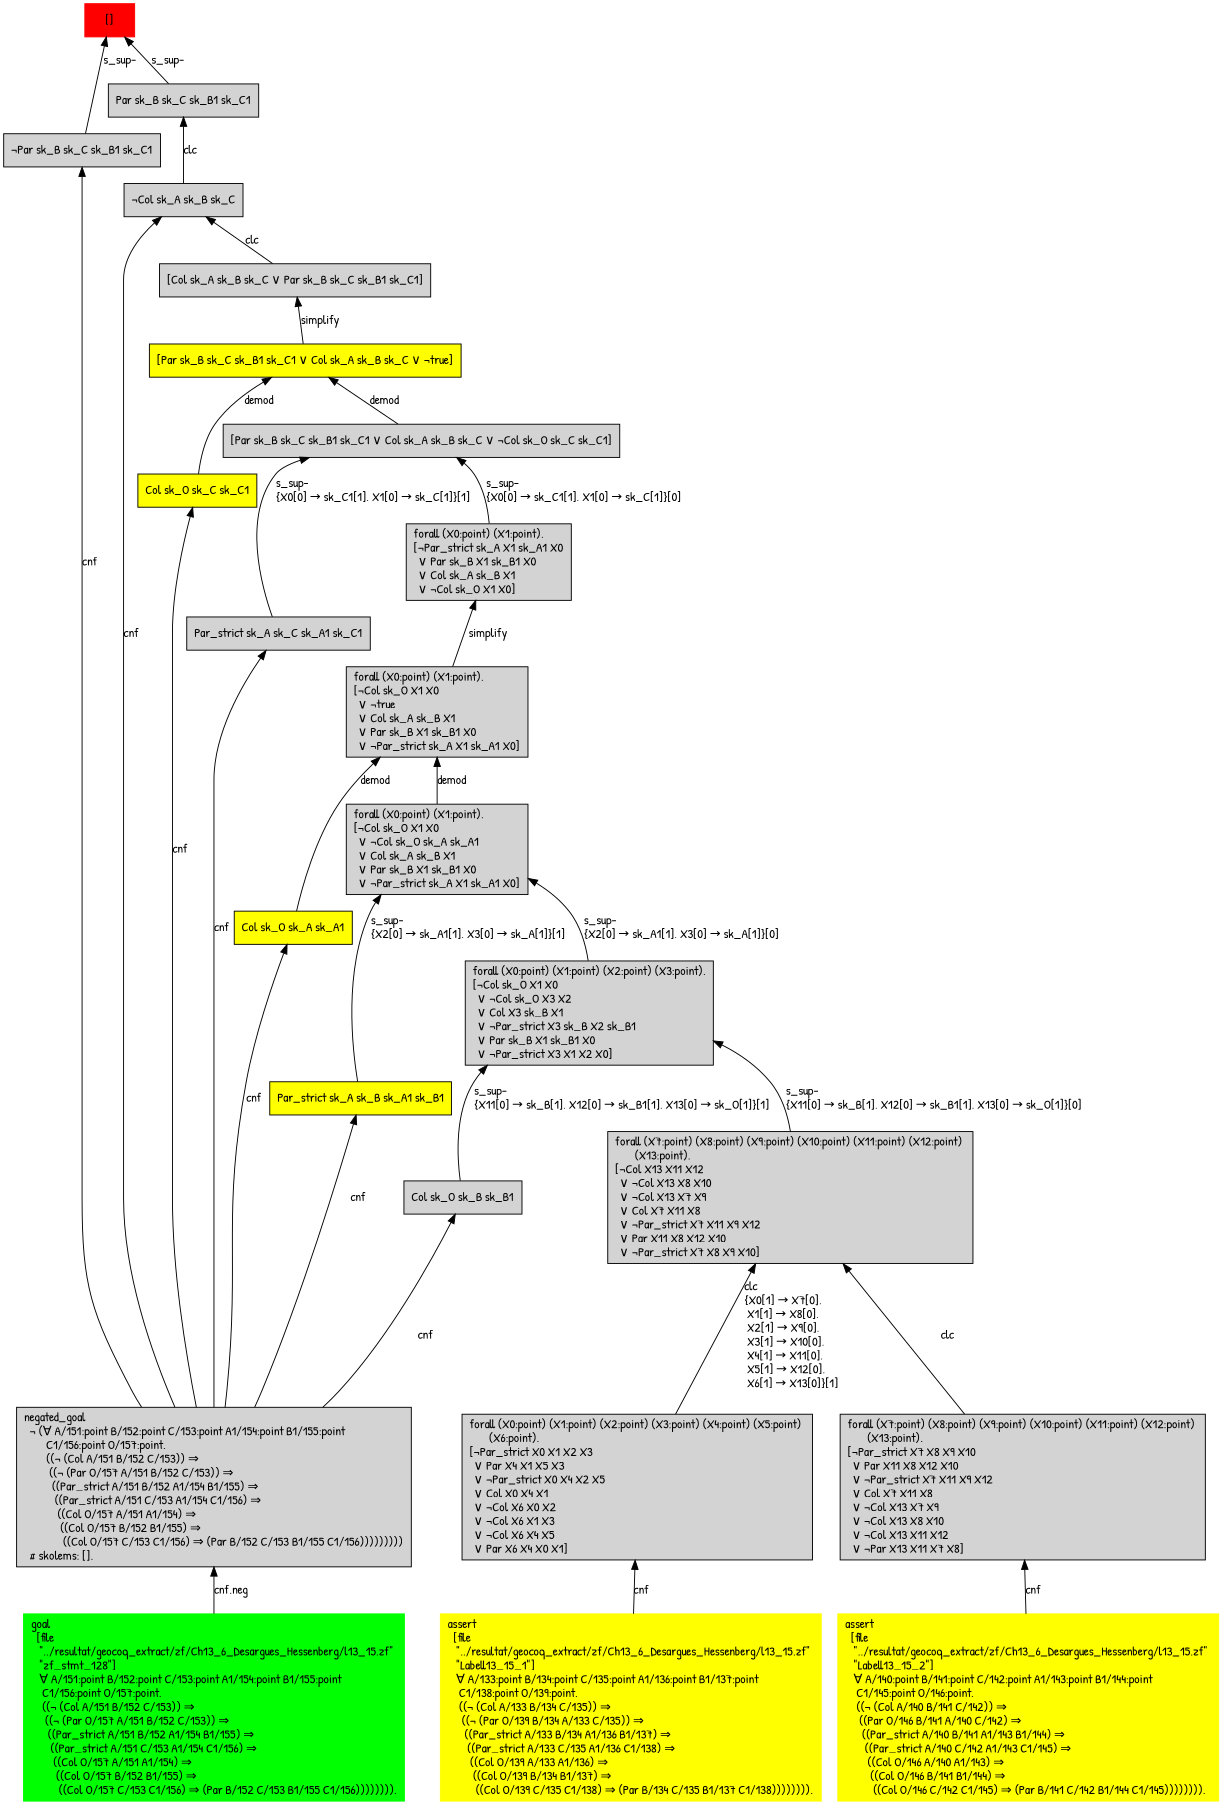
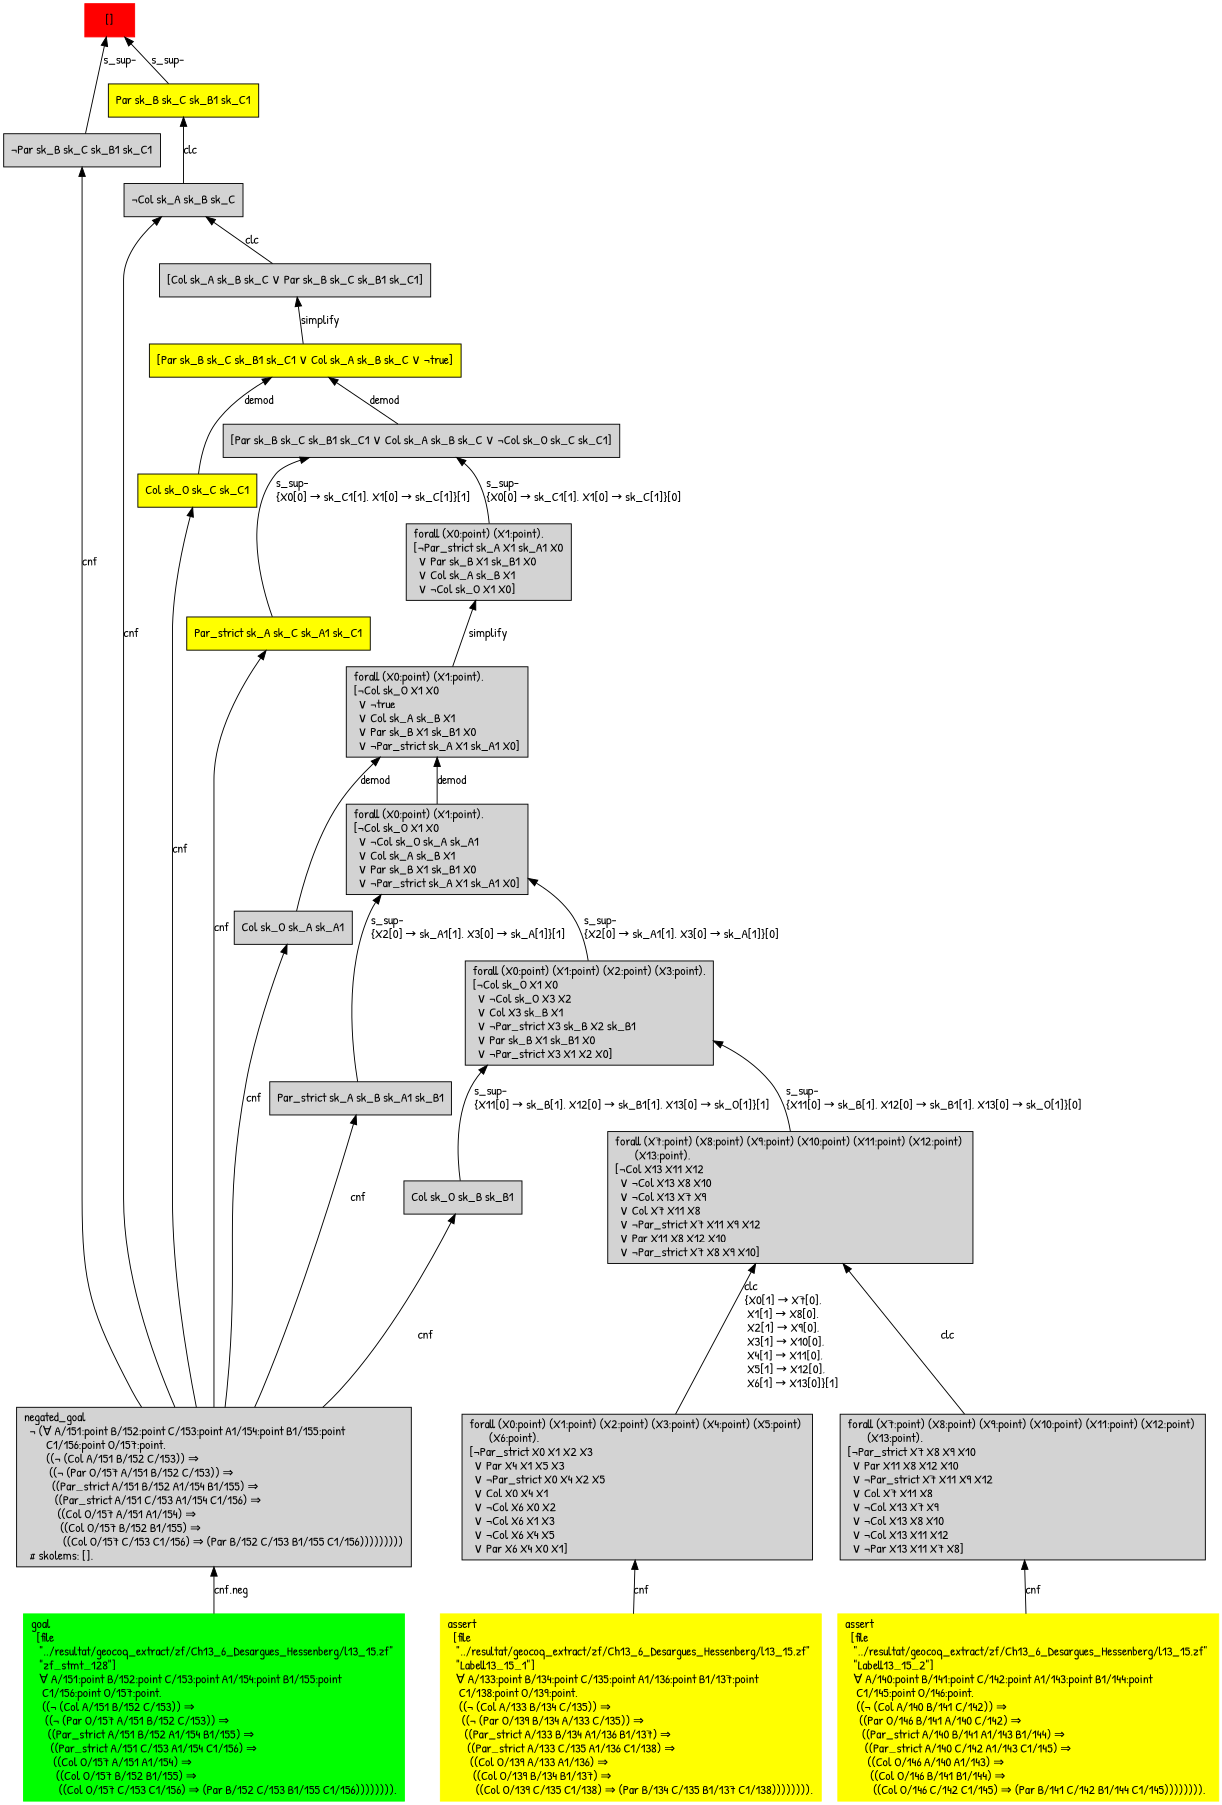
(184, 101) -> (184, 101)
(279, 634) -> (279, 634)
(293, 928) -> (293, 928)
(361, 1098) -> (361, 1098)
